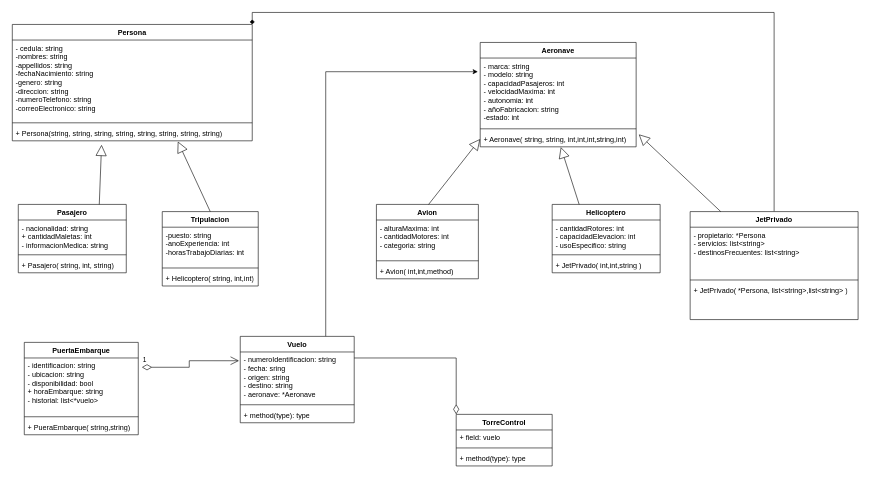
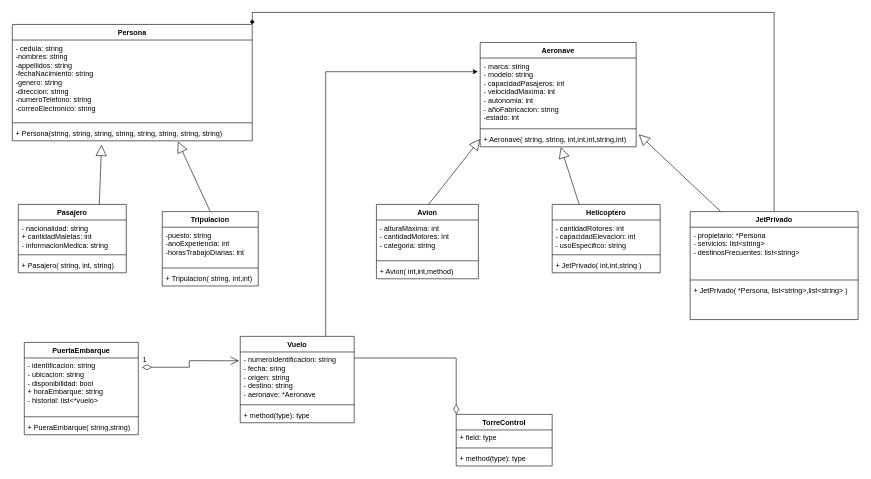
(211, 283) -> (211, 283)
(483, 438) -> (481, 438)
